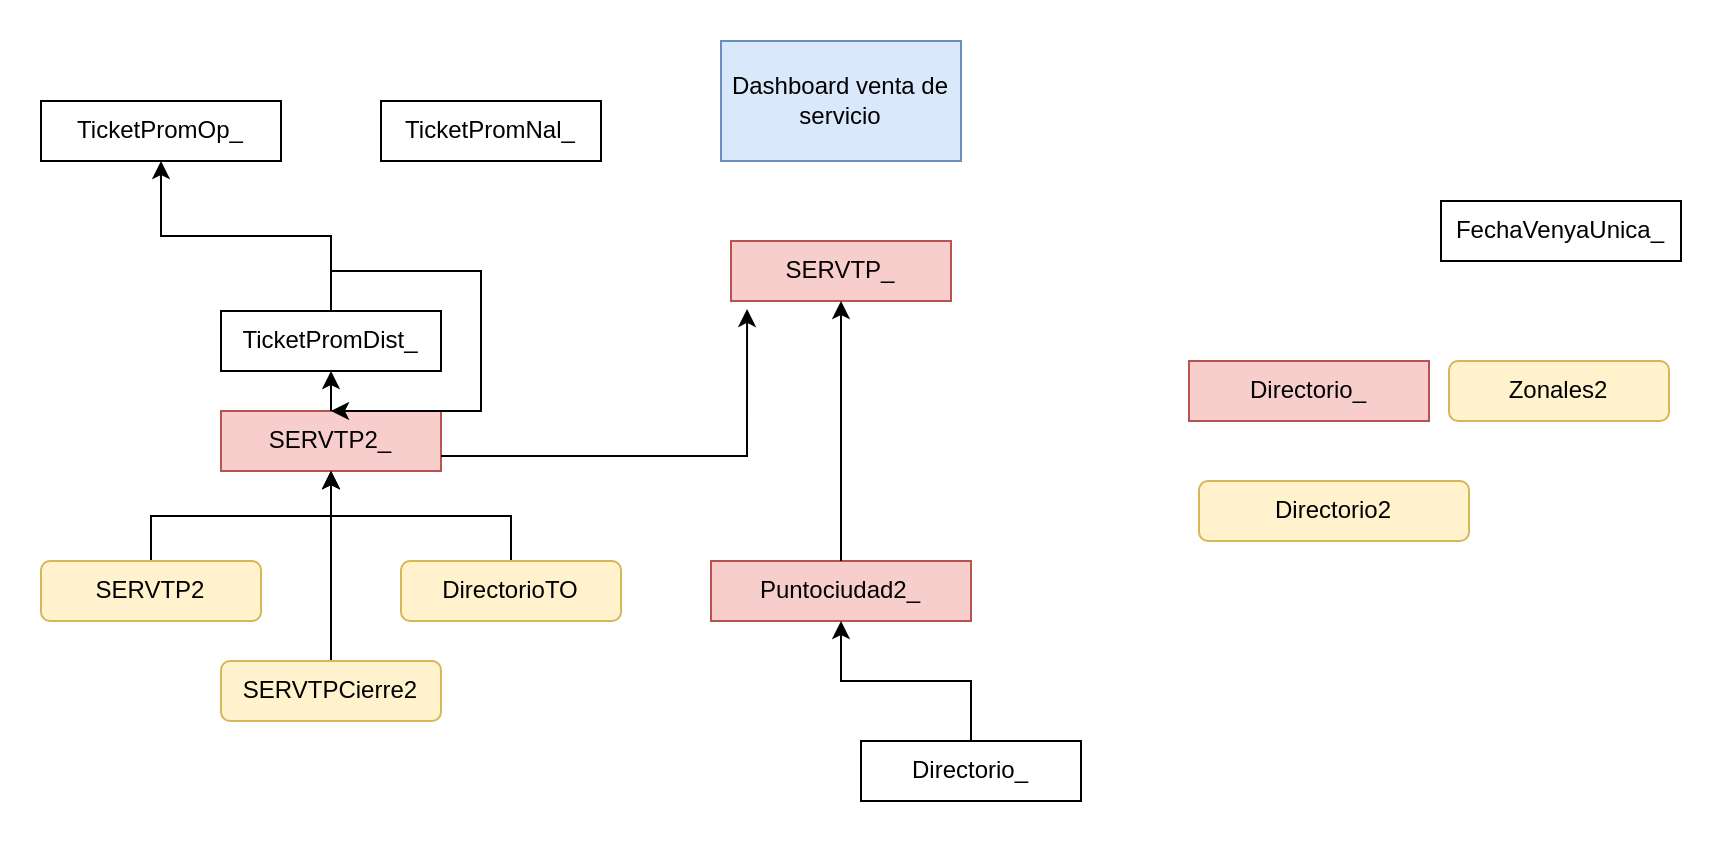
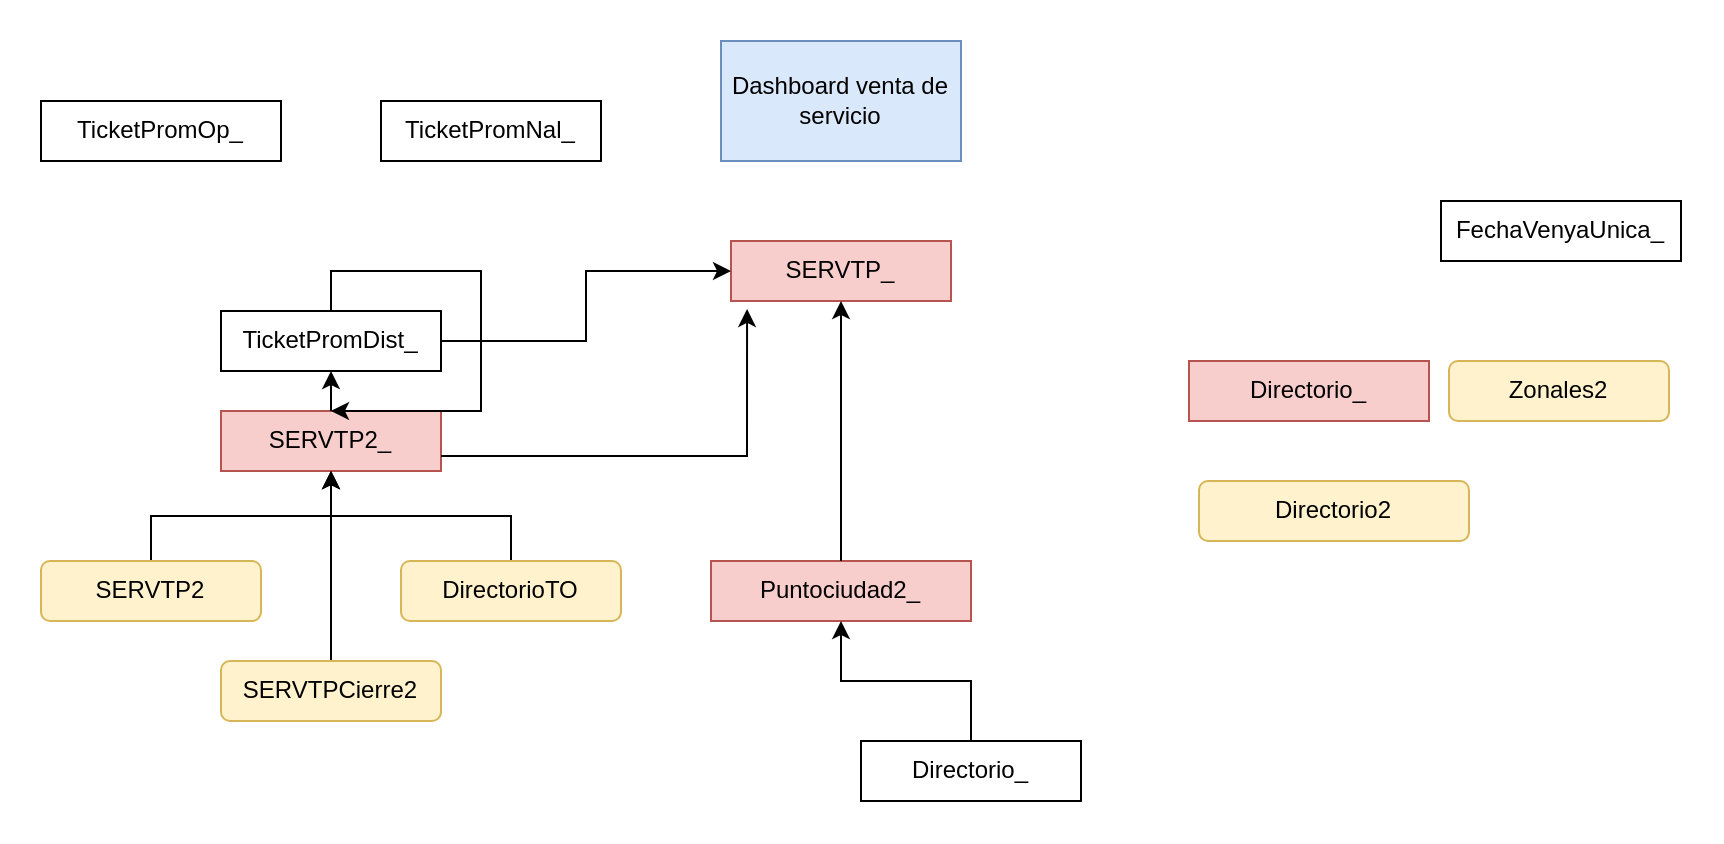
(231, 236) -> none
none -> (586, 313)
